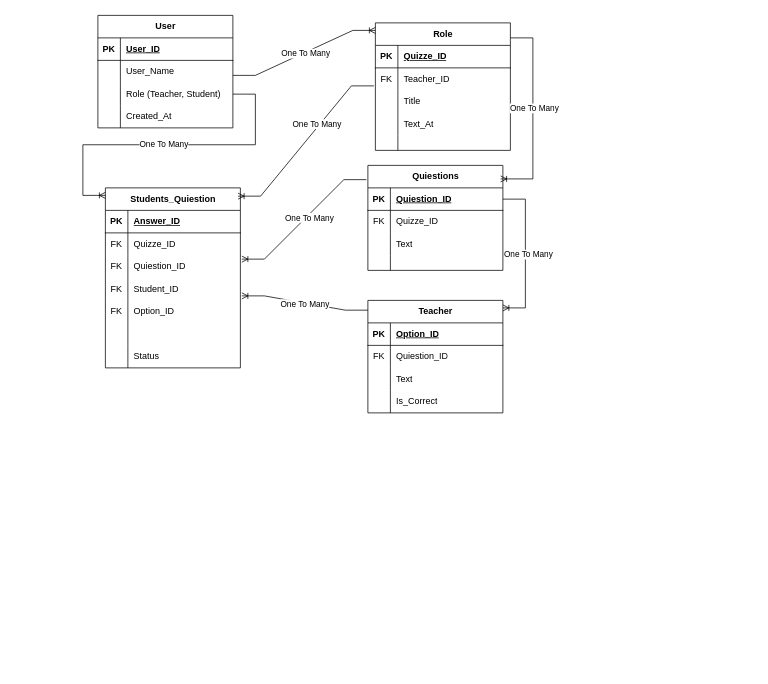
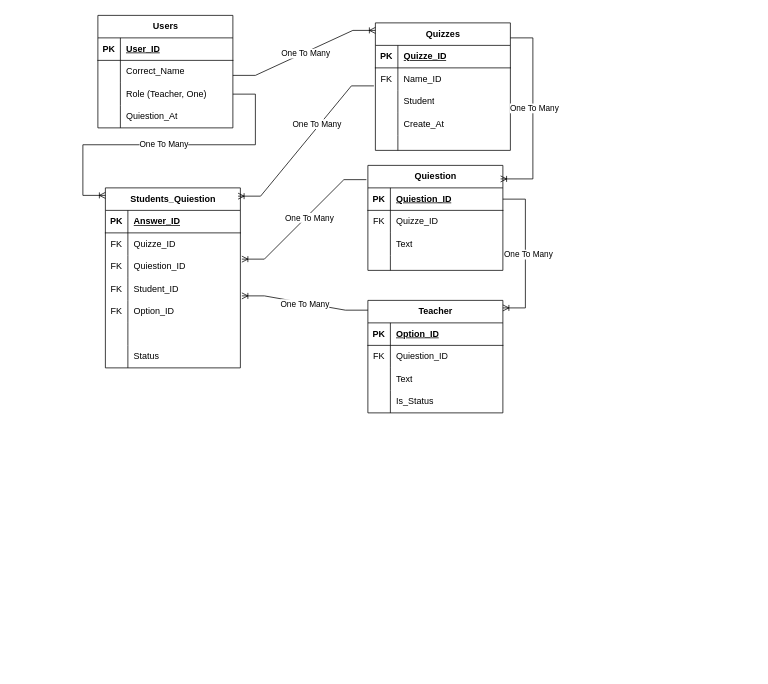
(166, 27) -> (166, 27)
(443, 34) -> (443, 34)
(149, 72) -> (157, 72)
(429, 79) -> (422, 79)
(180, 94) -> (170, 94)
(414, 102) -> (422, 102)
(152, 117) -> (154, 117)
(422, 124) -> (427, 124)
(436, 177) -> (436, 177)
(422, 402) -> (419, 402)
